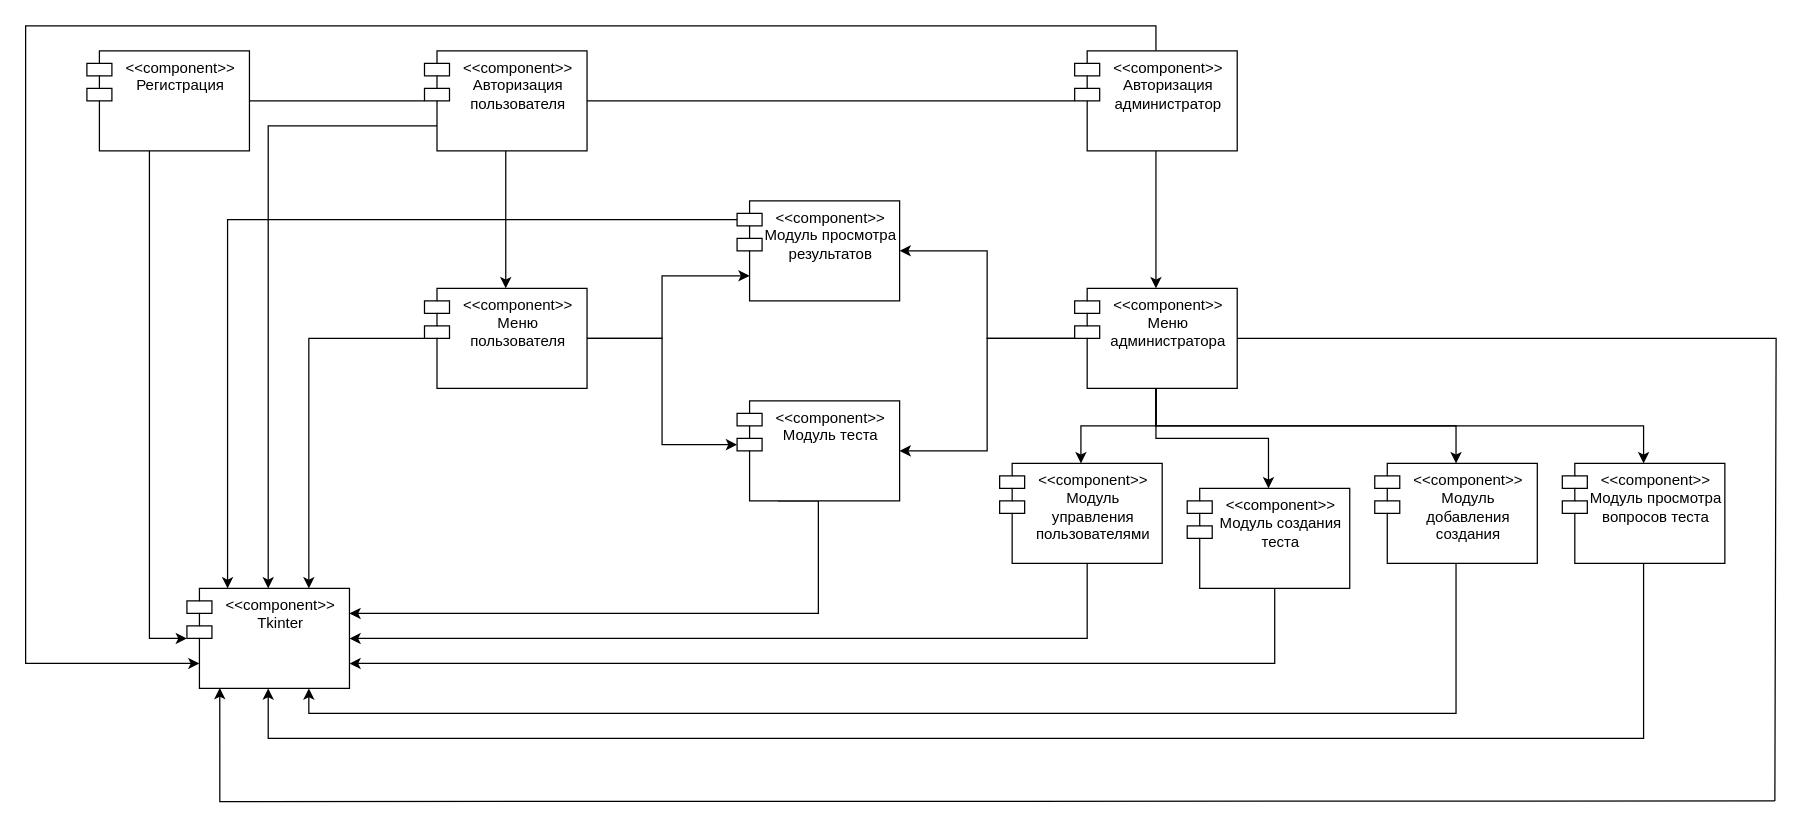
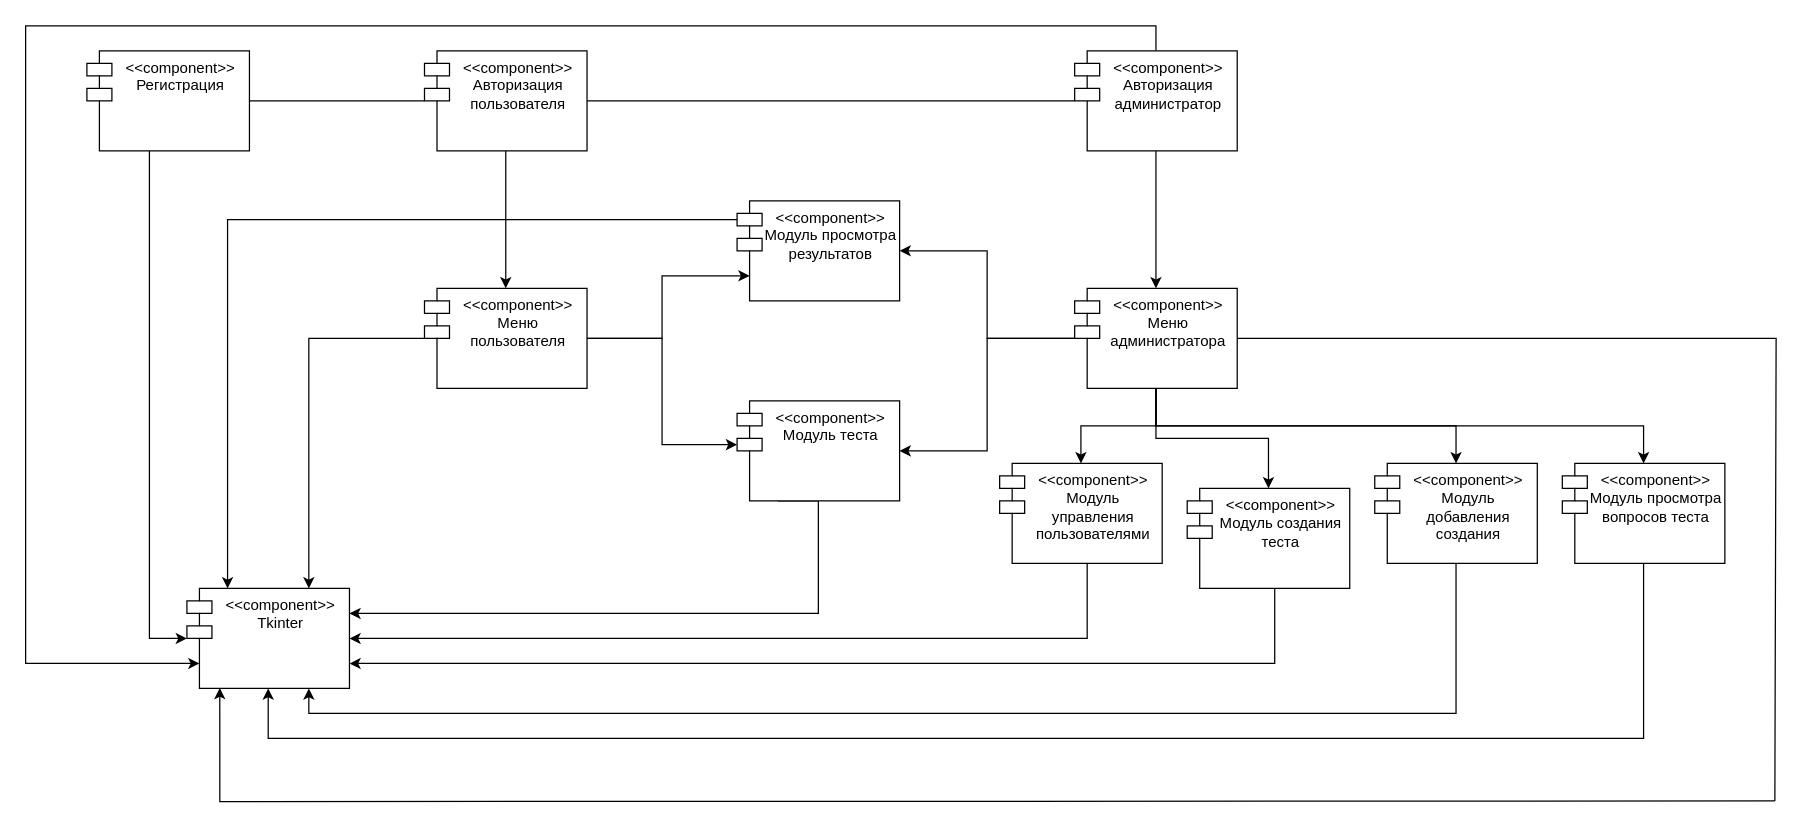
(268, 269) -> none
